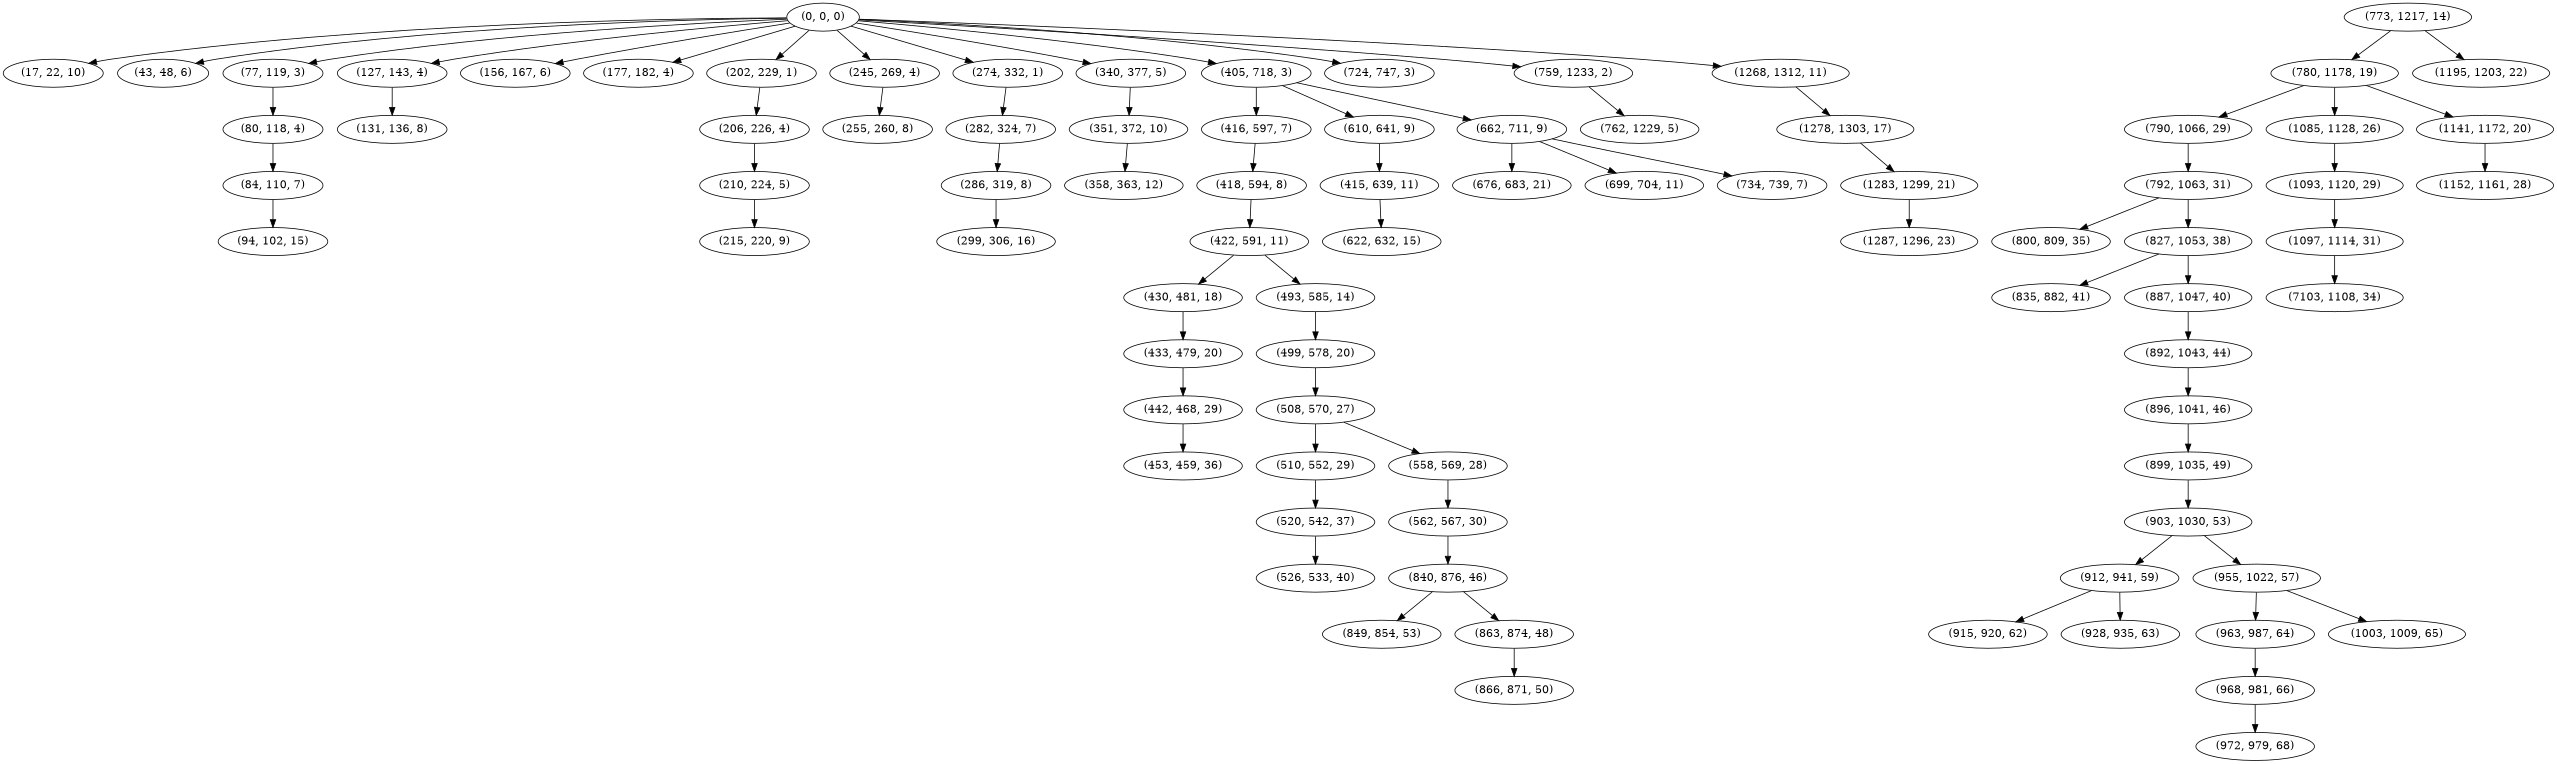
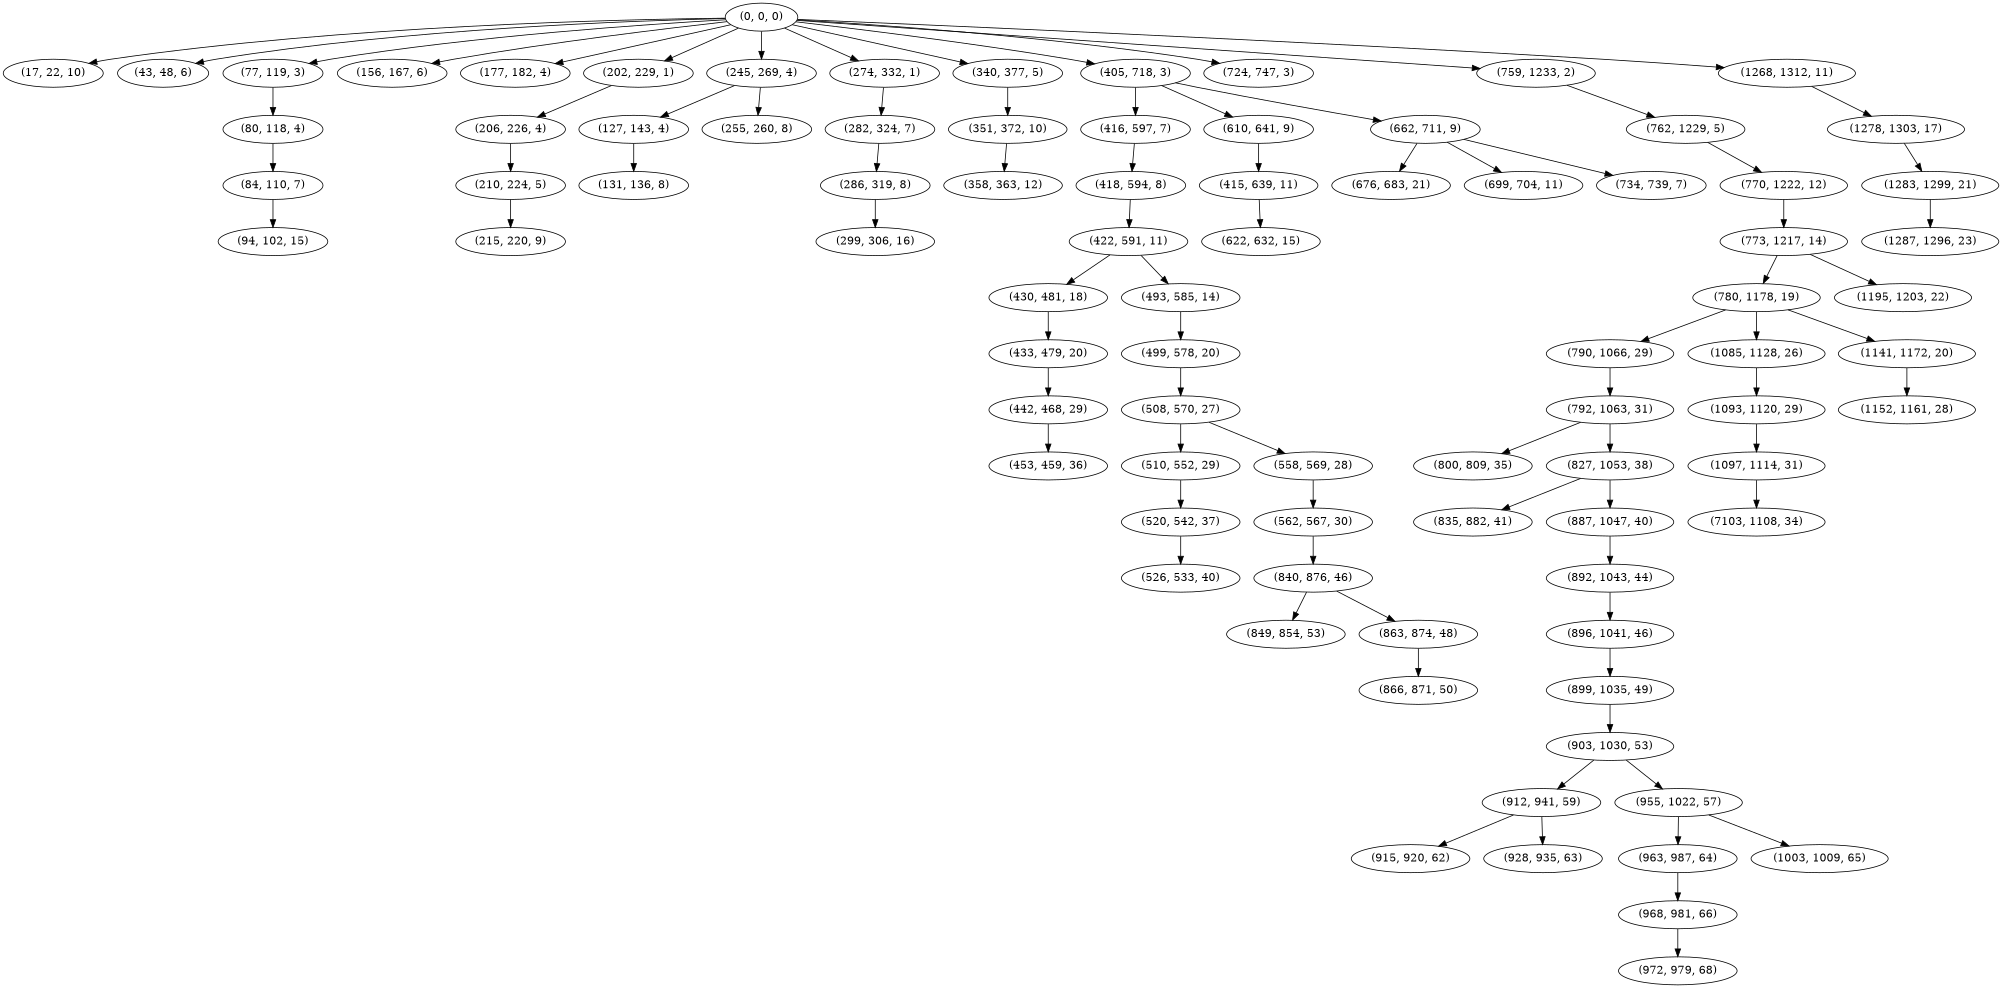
(613, 38) -> (701, 100)
none -> (1784, 185)
